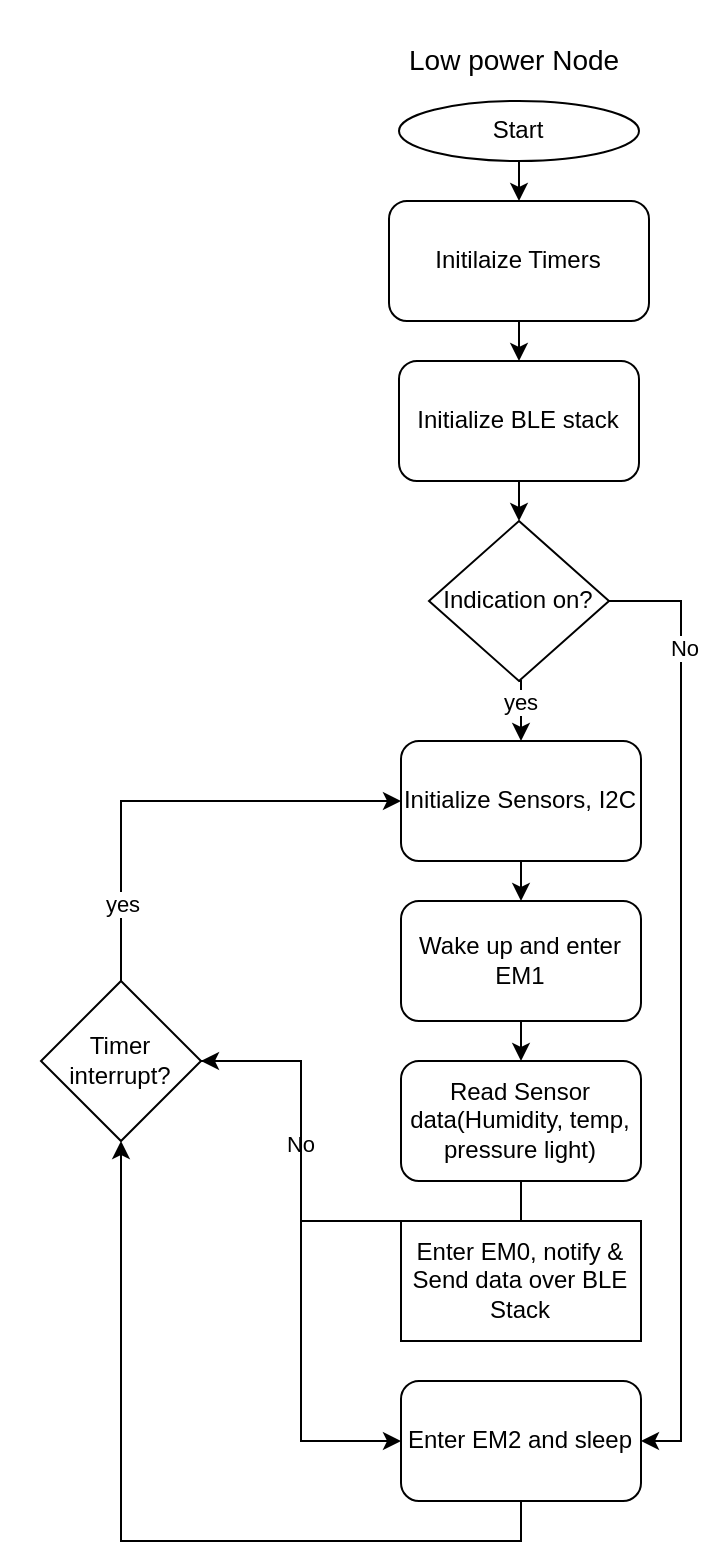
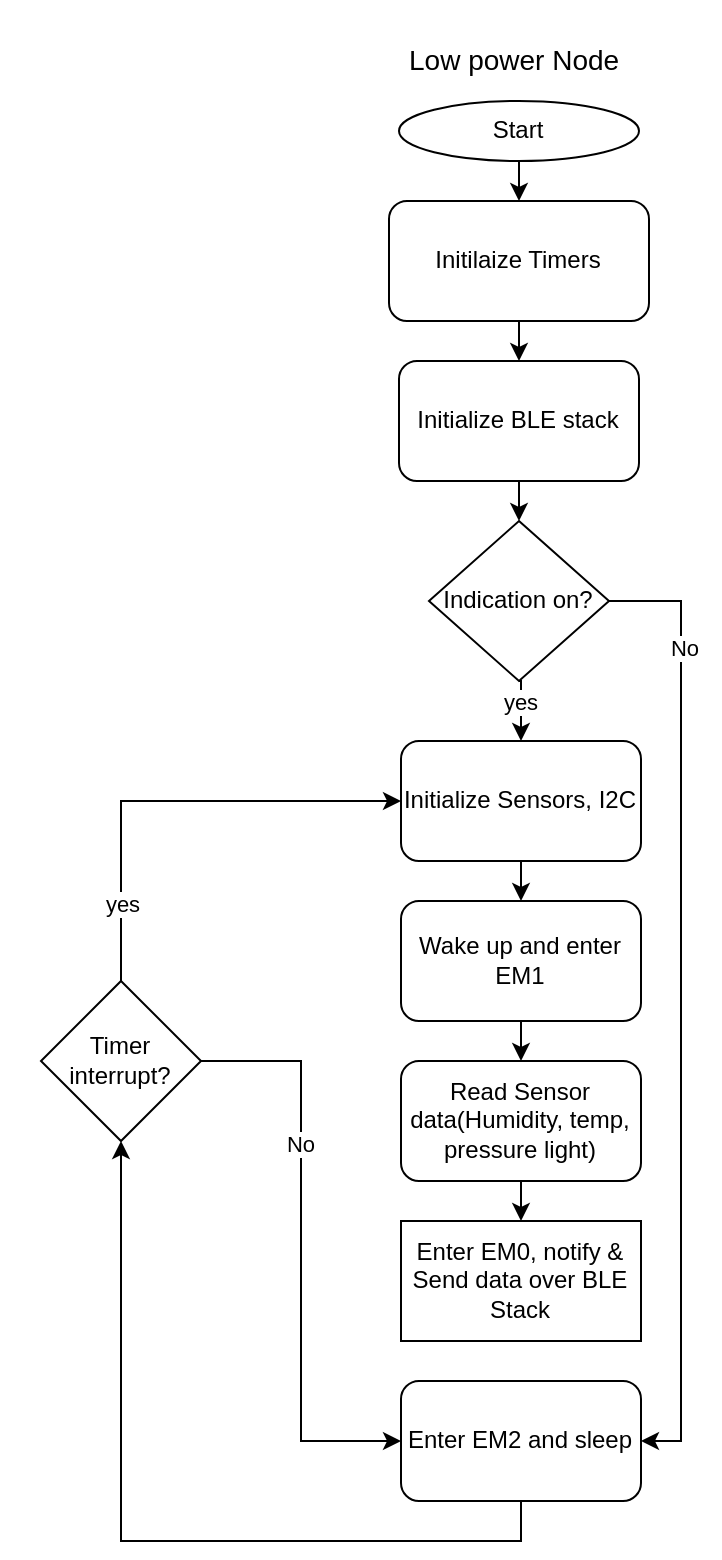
(353, 1221) -> (521, 1206)
